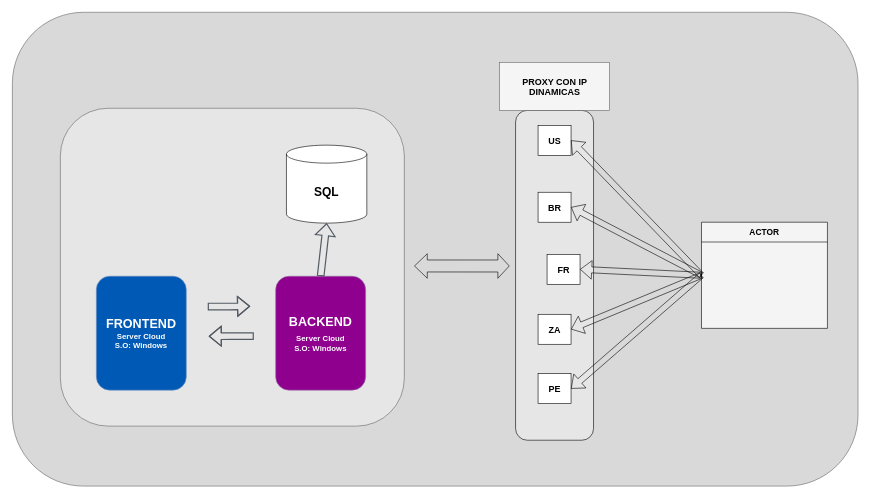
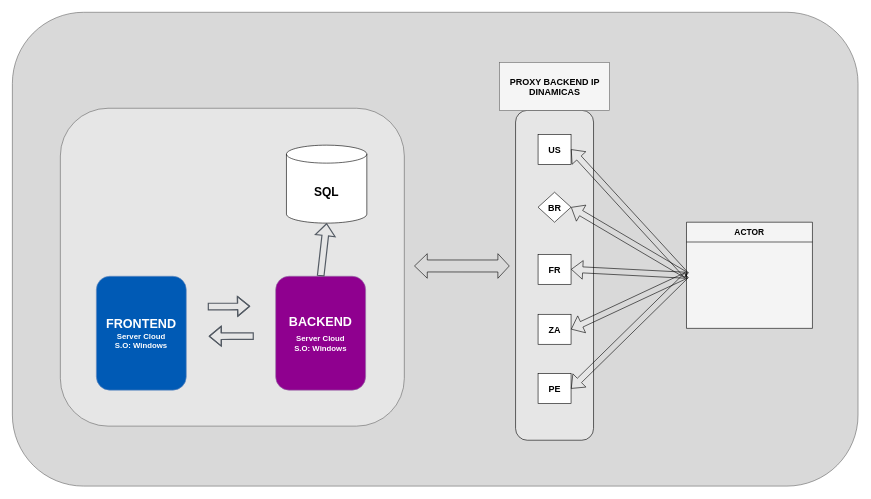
(555, 87) -> (555, 87)
(555, 140) -> (555, 149)
(555, 207) -> (555, 207)
(564, 269) -> (555, 269)
(765, 275) -> (750, 275)
